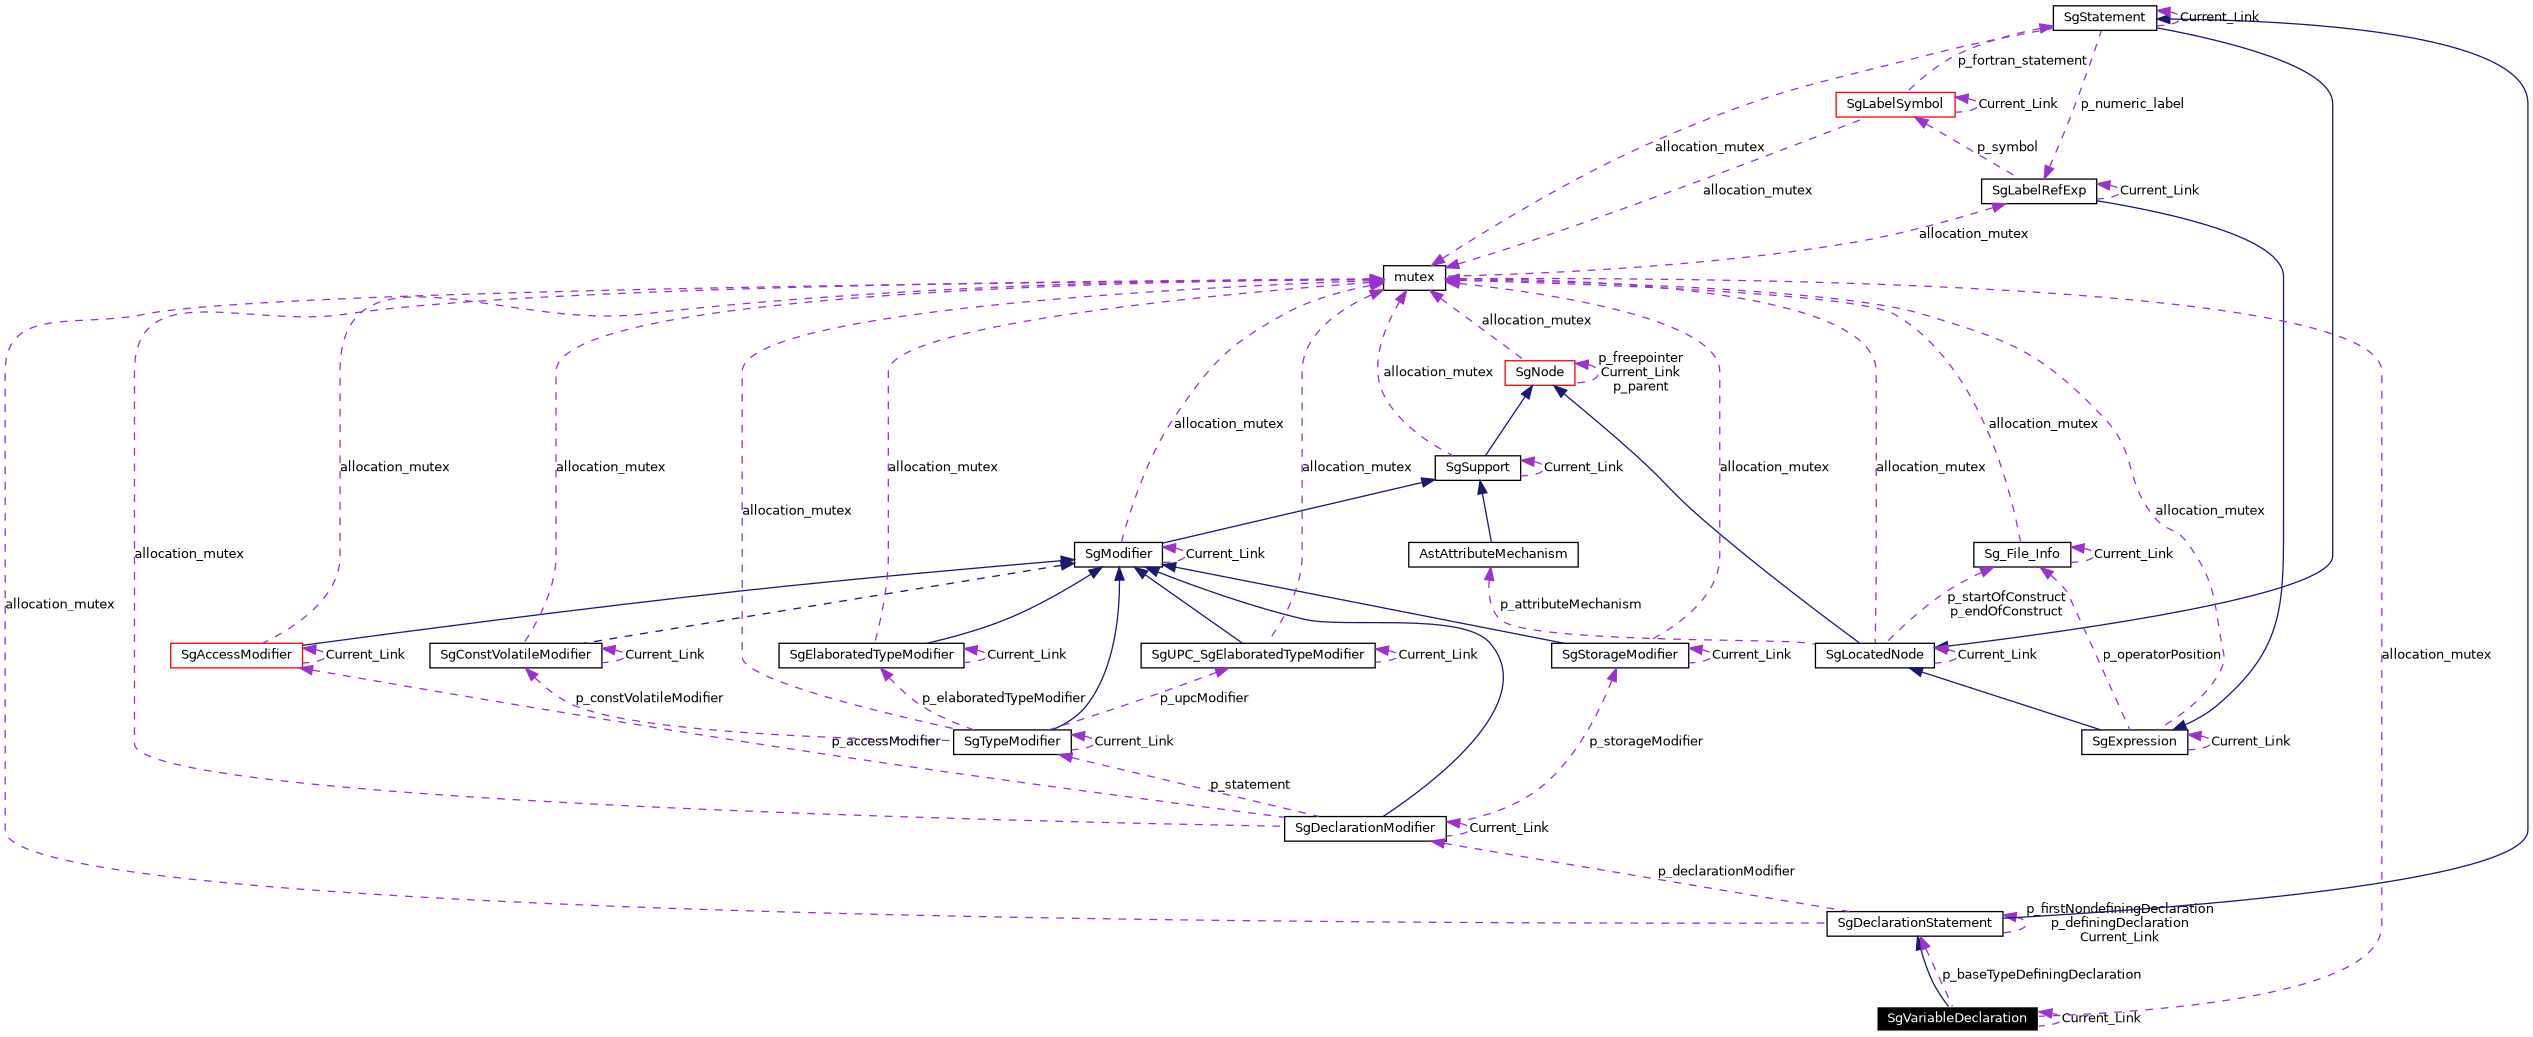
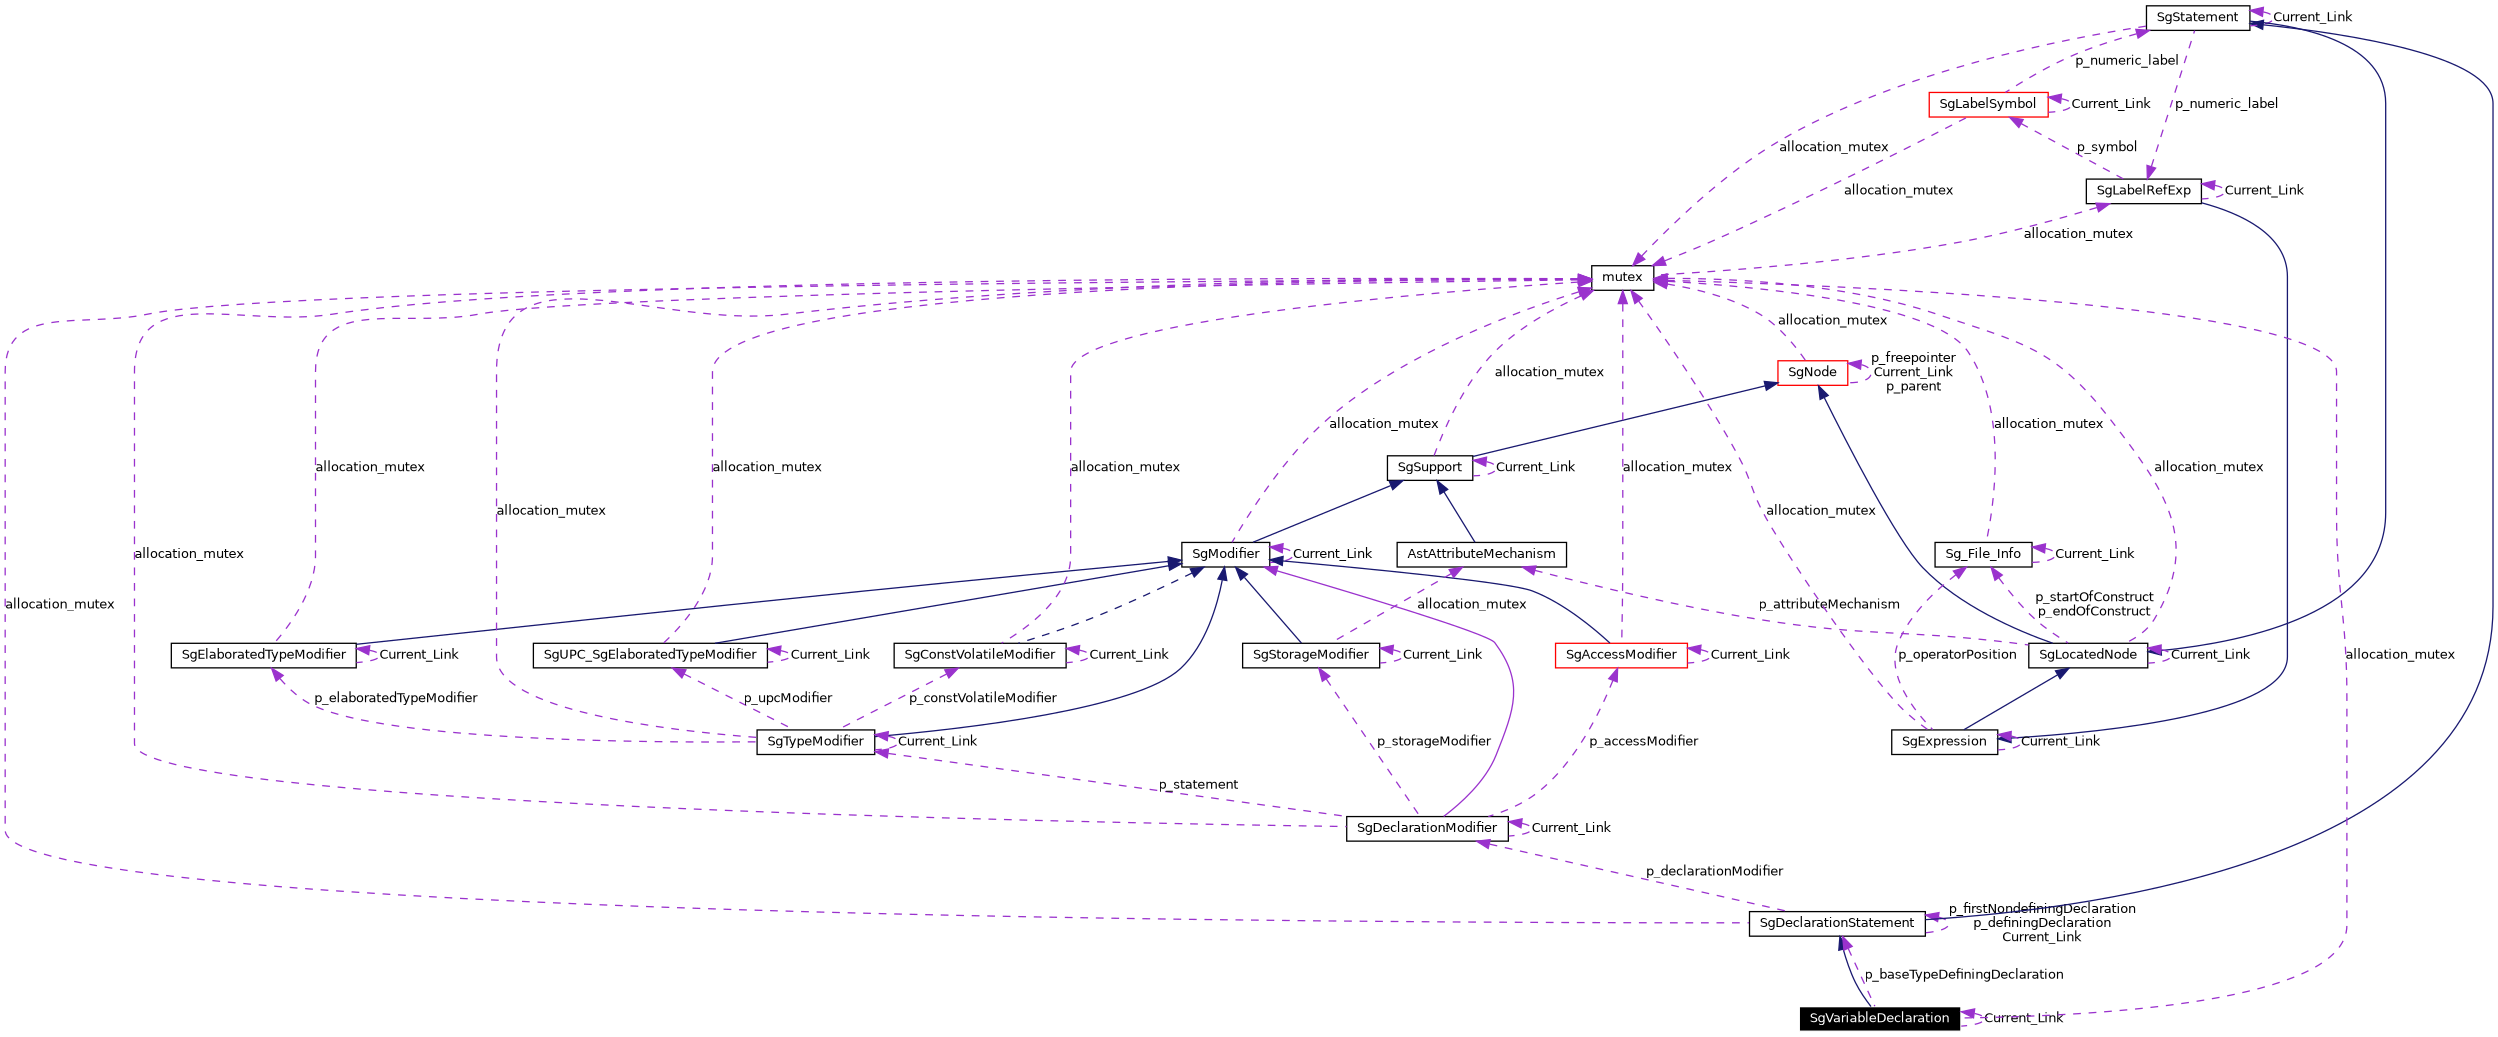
(2022, 61) -> (2128, 61)
(1720, 381) -> (1385, 612)
(1421, 624) -> (1482, 636)
